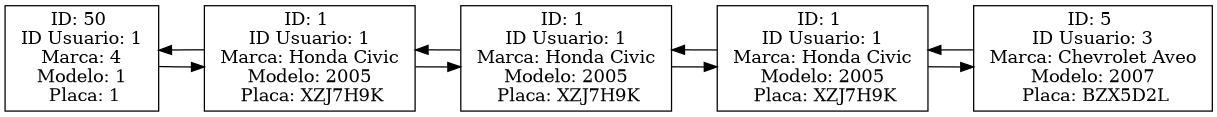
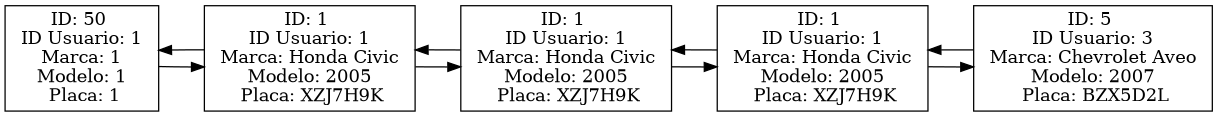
(82, 58) -> (82, 58)
